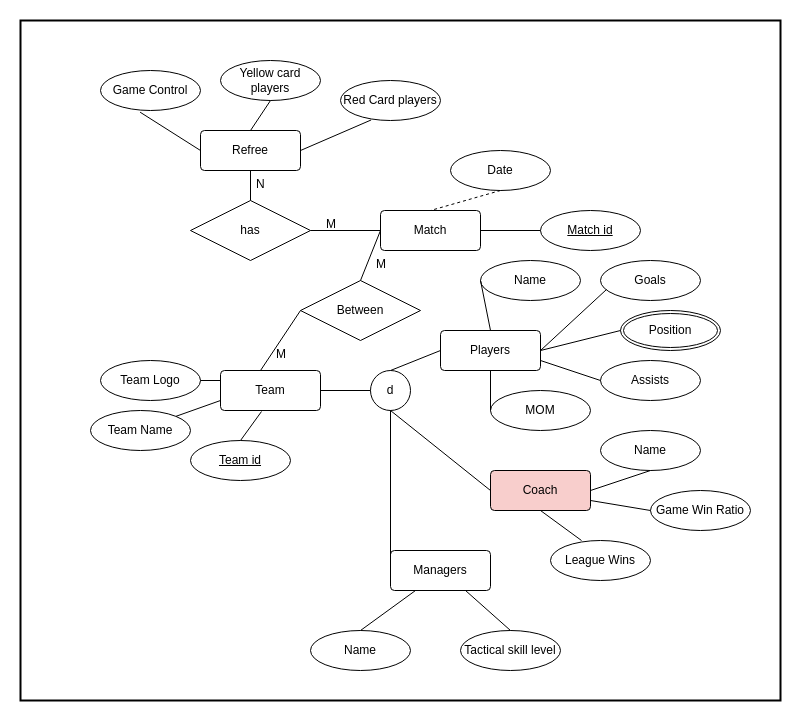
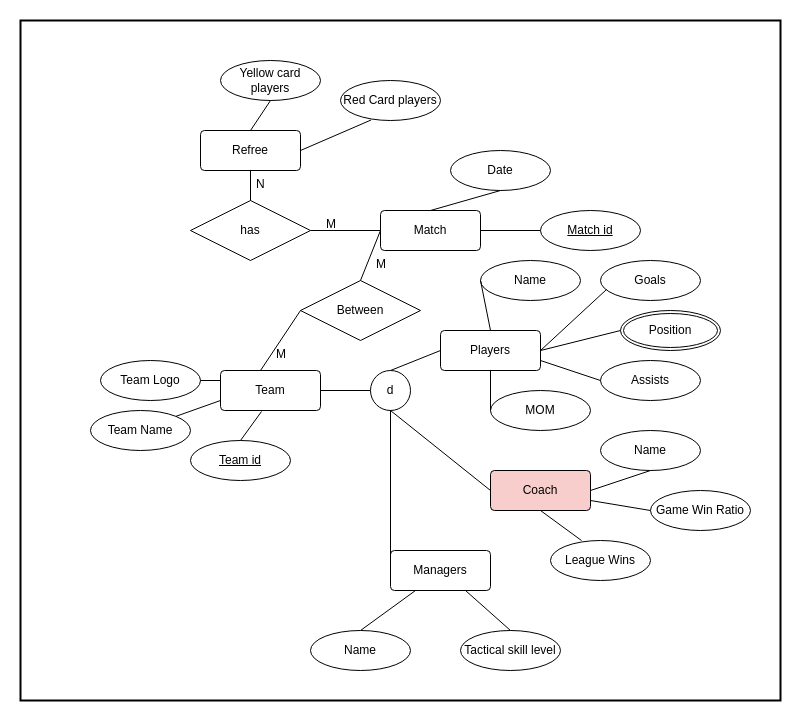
(151, 91) -> none
(170, 131) -> none
(465, 201) -> (465, 201)
